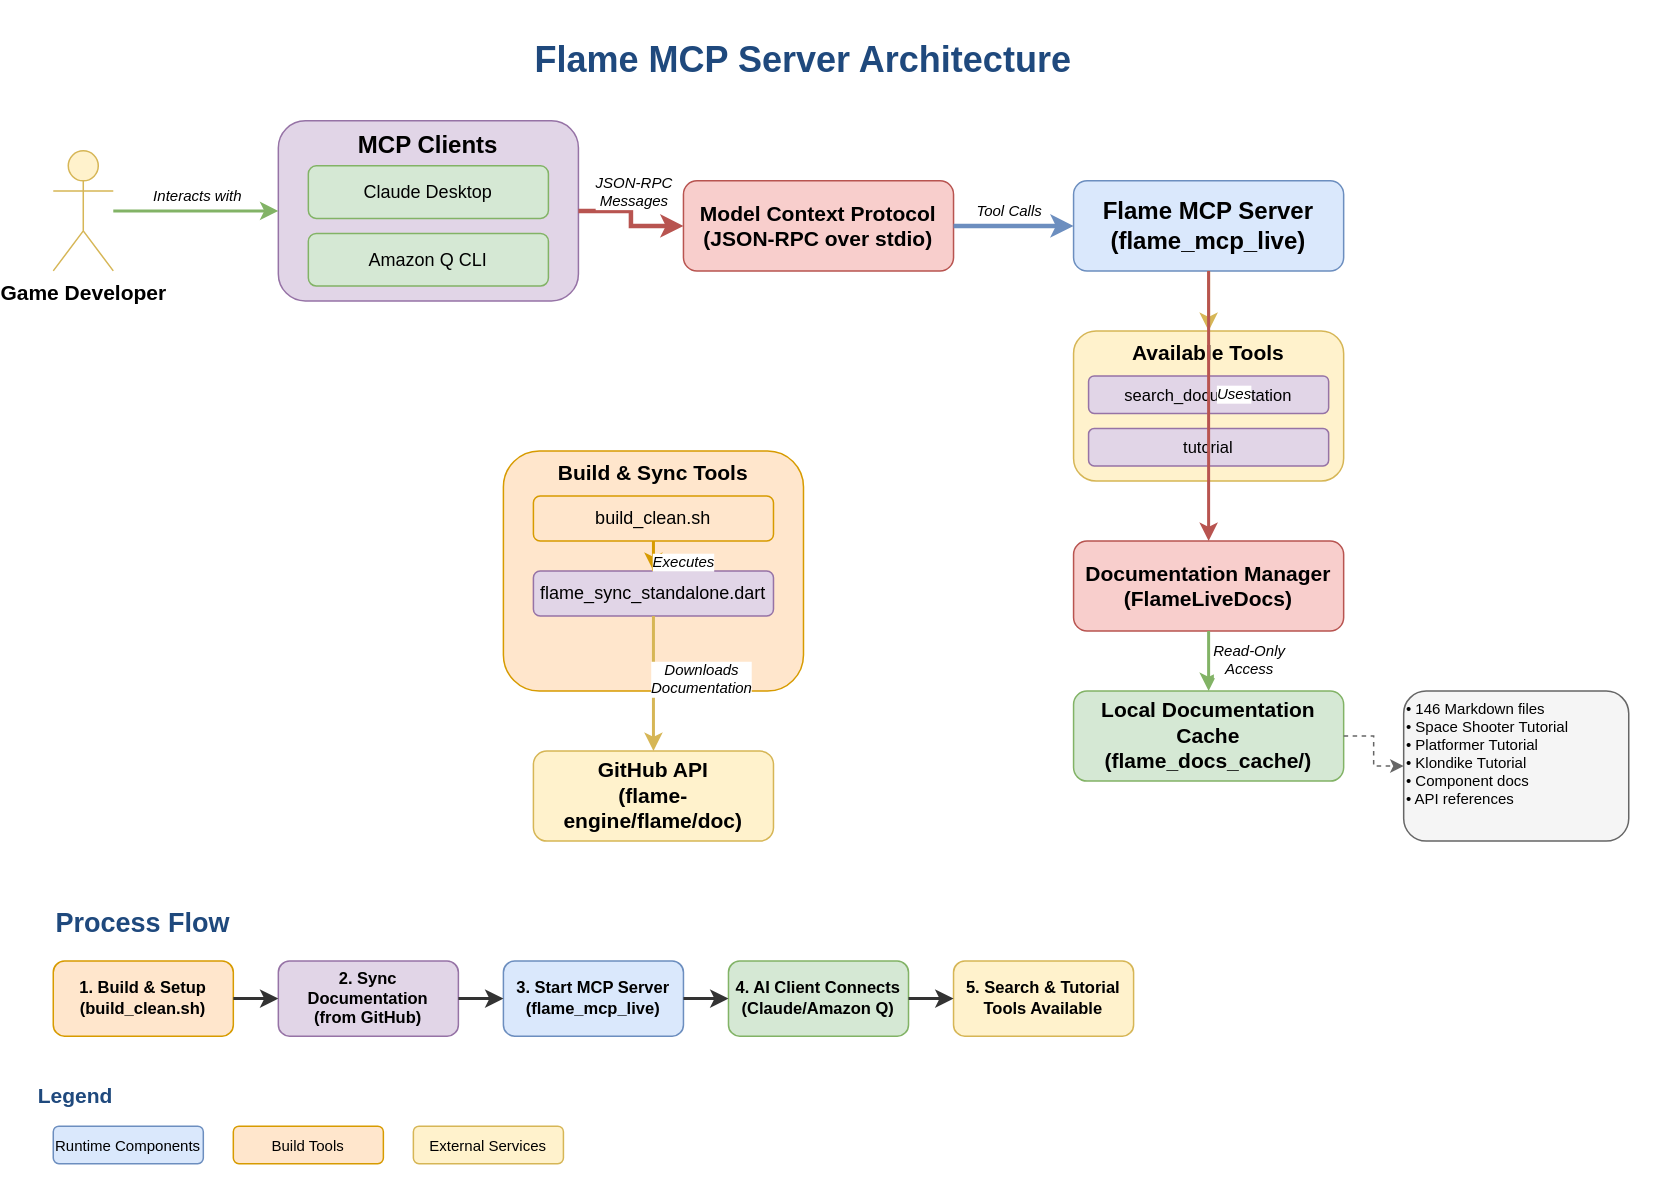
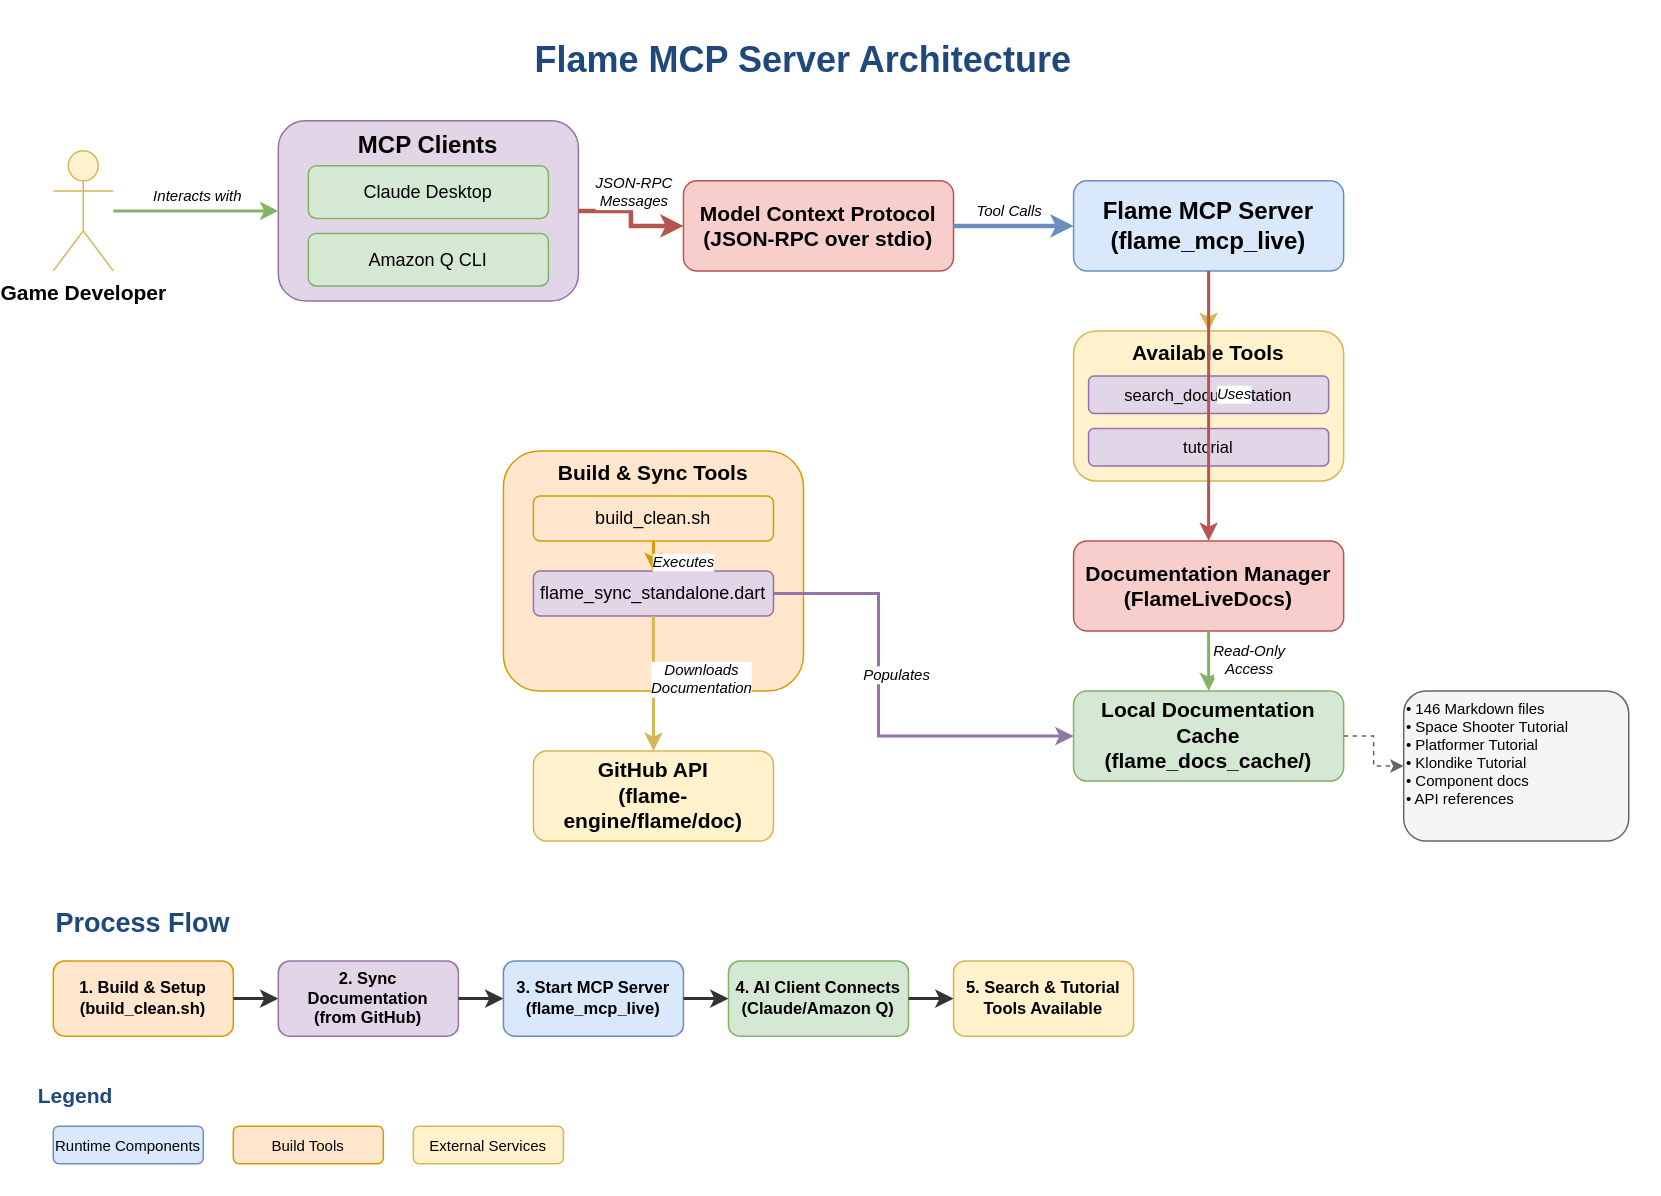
none -> (878, 717)
